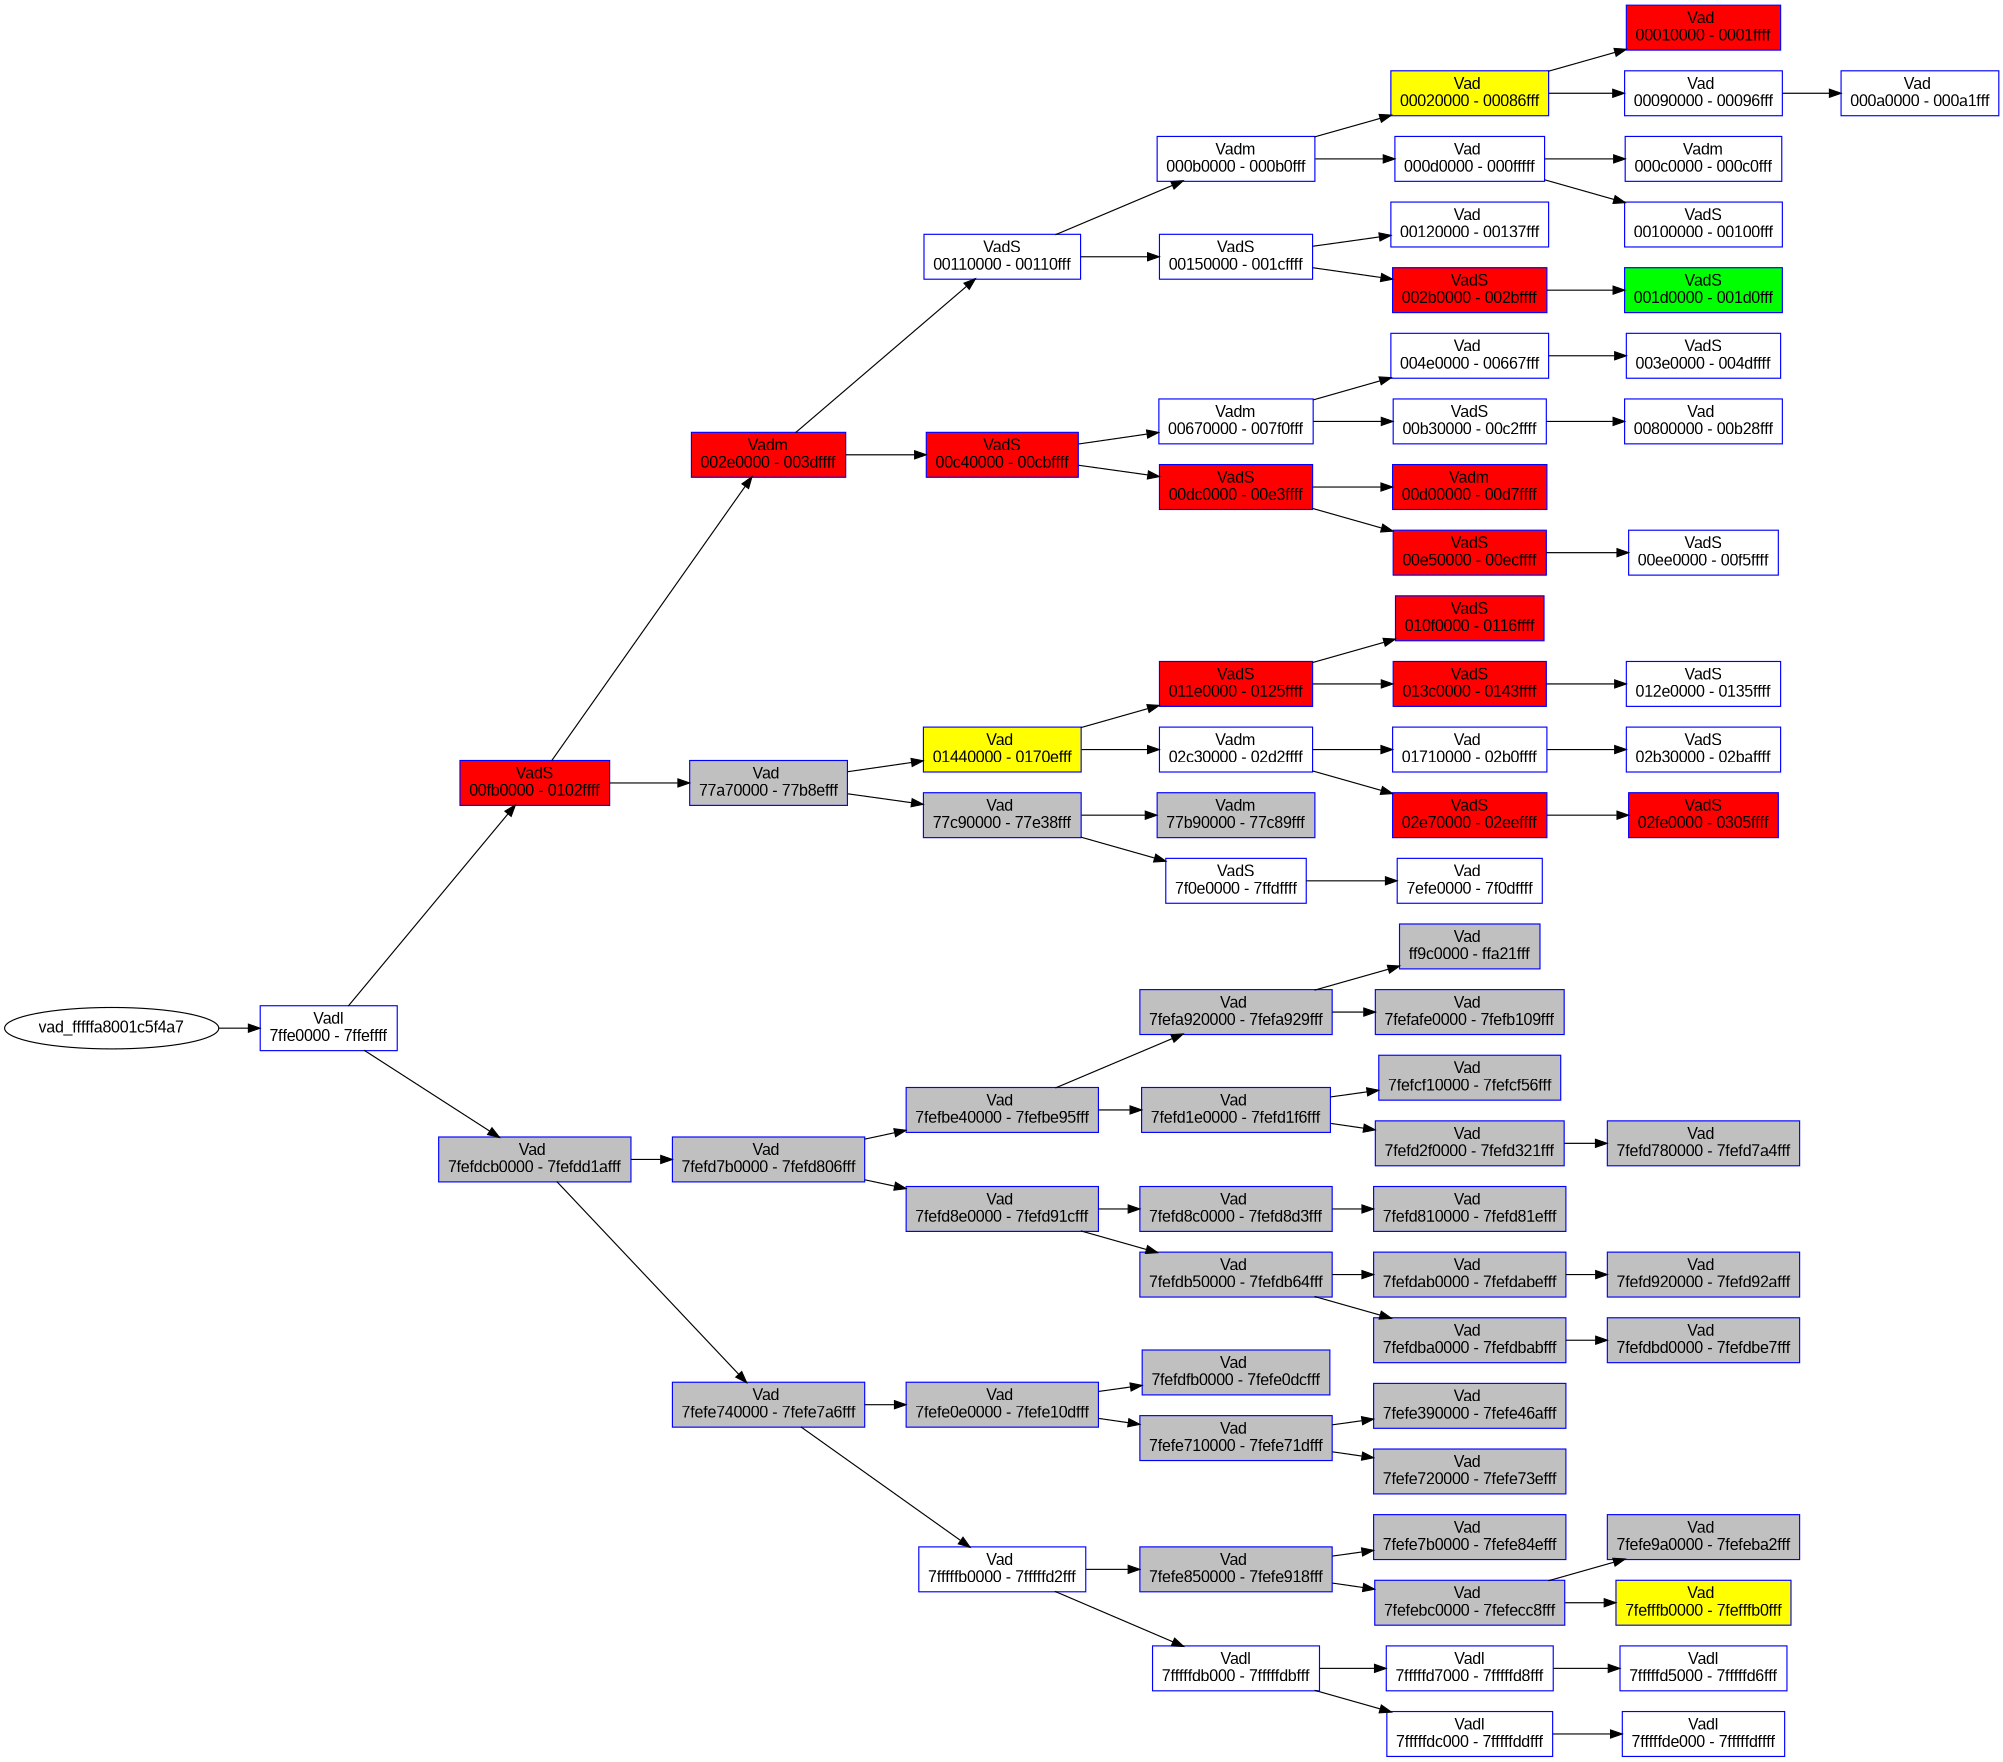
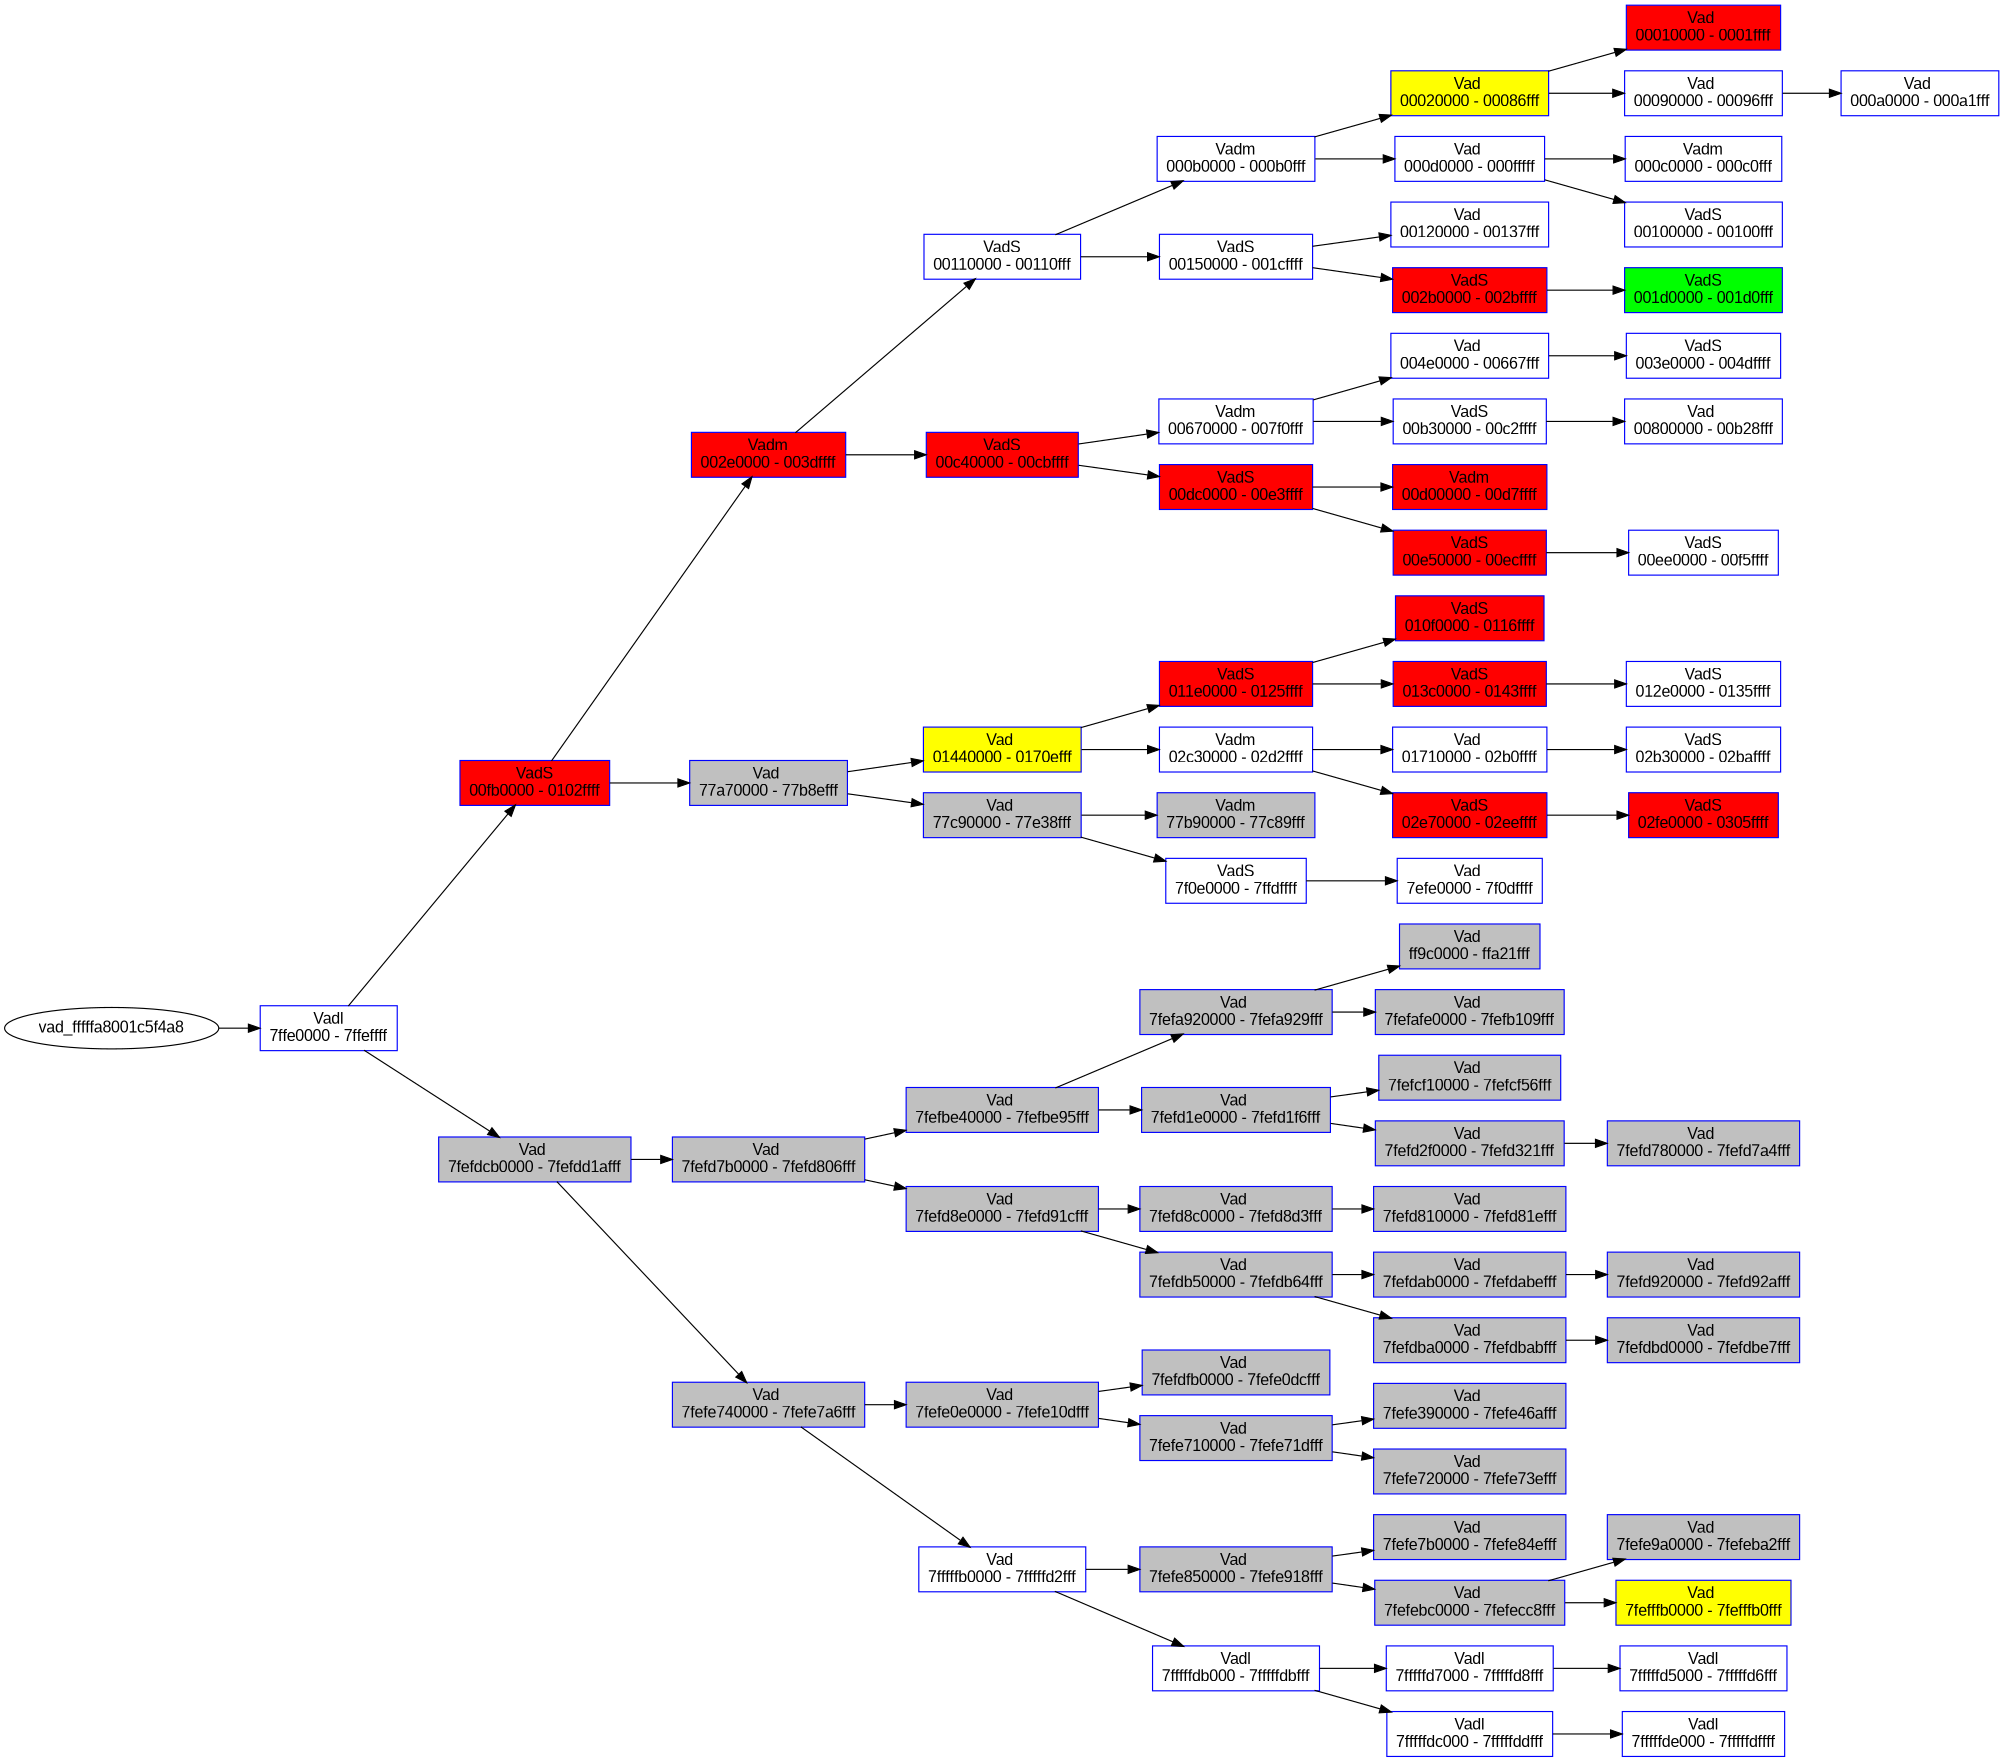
(112, 1028) -> (112, 1028)
